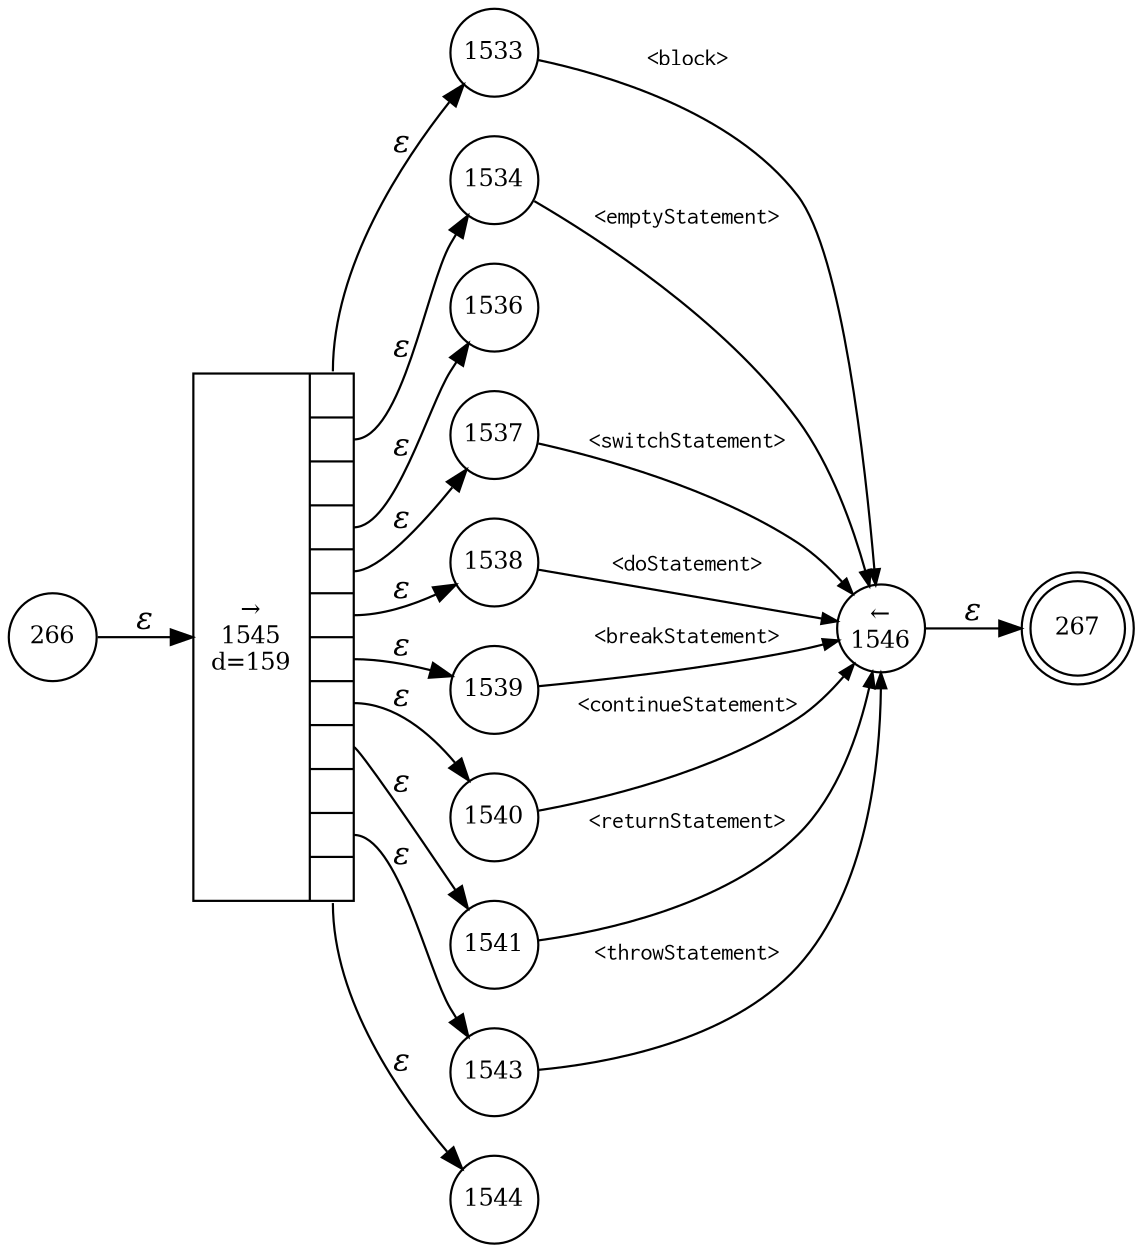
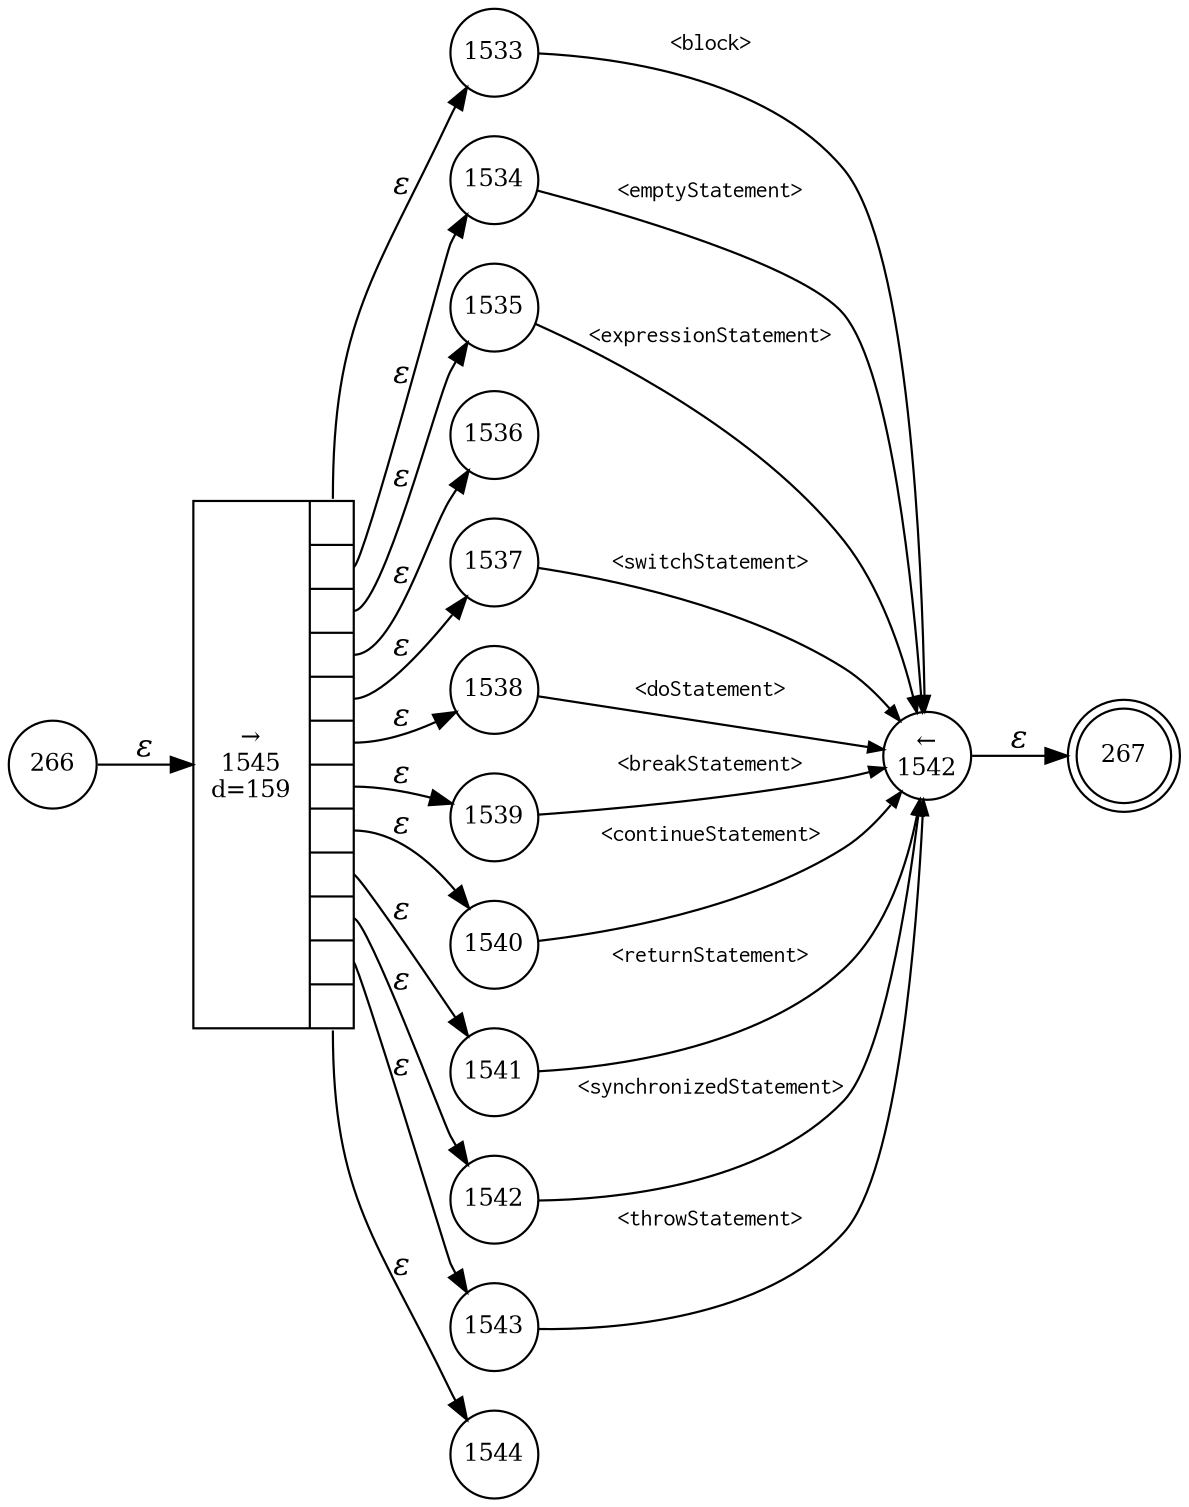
none -> (494, 308)
(881, 628) -> (927, 756)
none -> (494, 1200)
